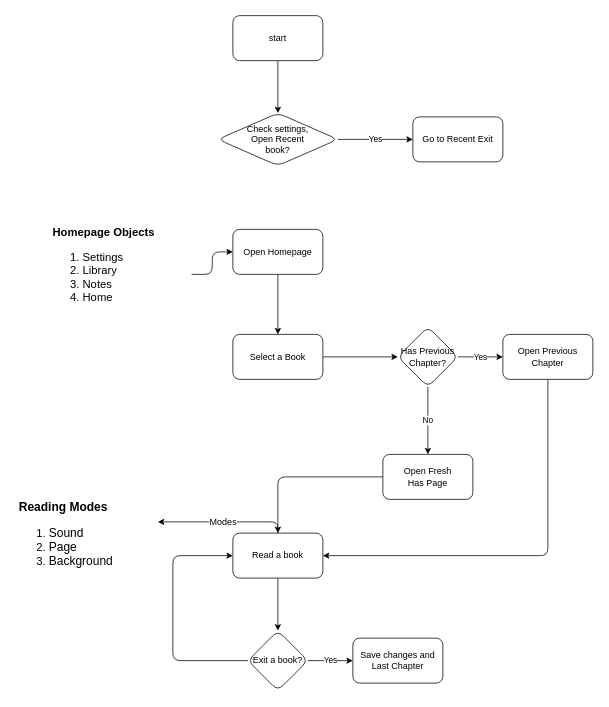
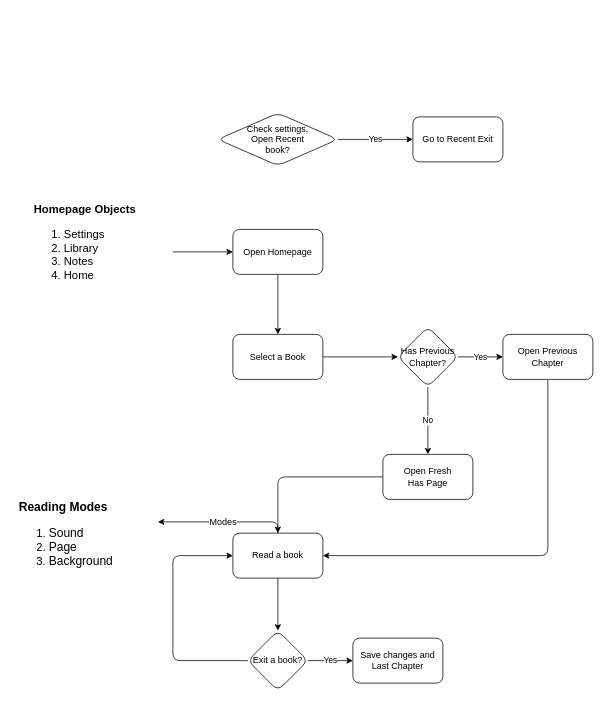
(278, 38) -> none
(278, 61) -> none
(120, 274) -> (102, 252)
